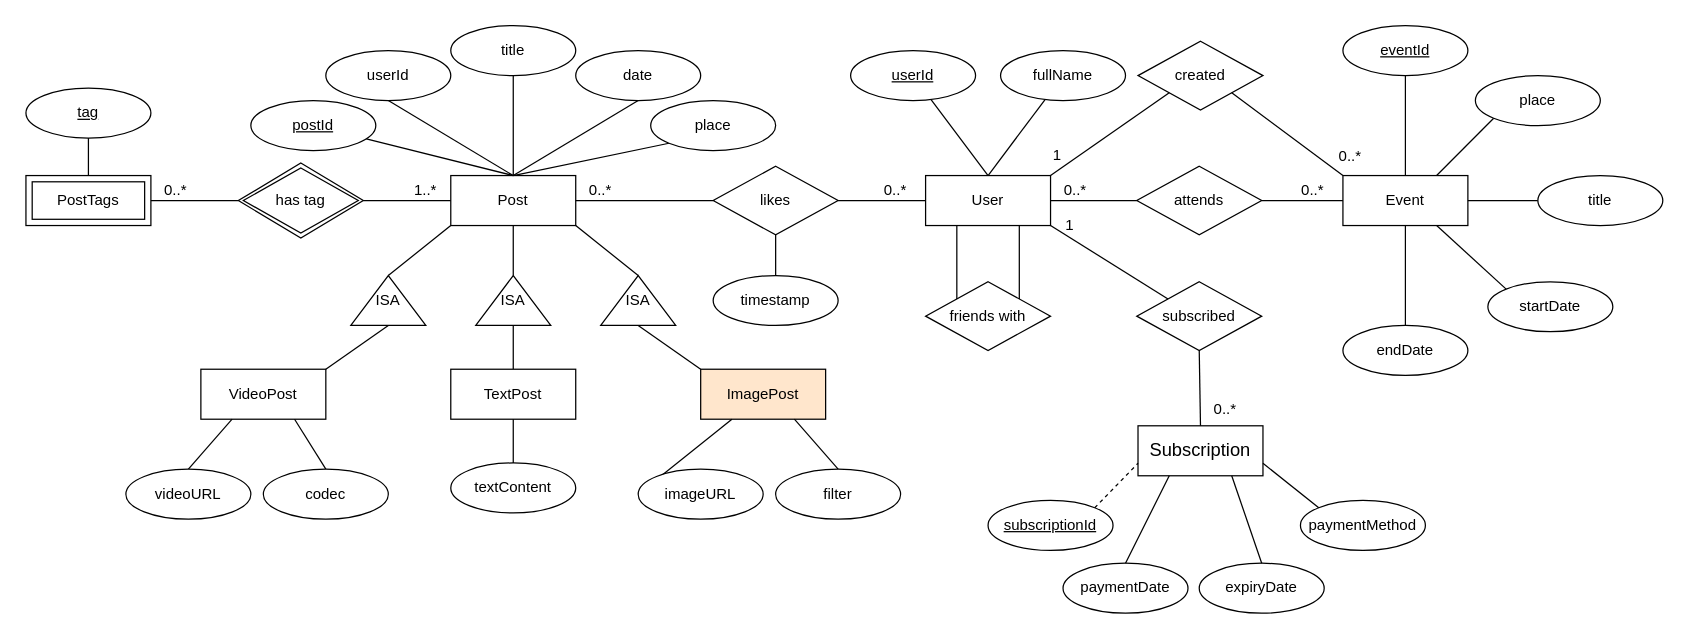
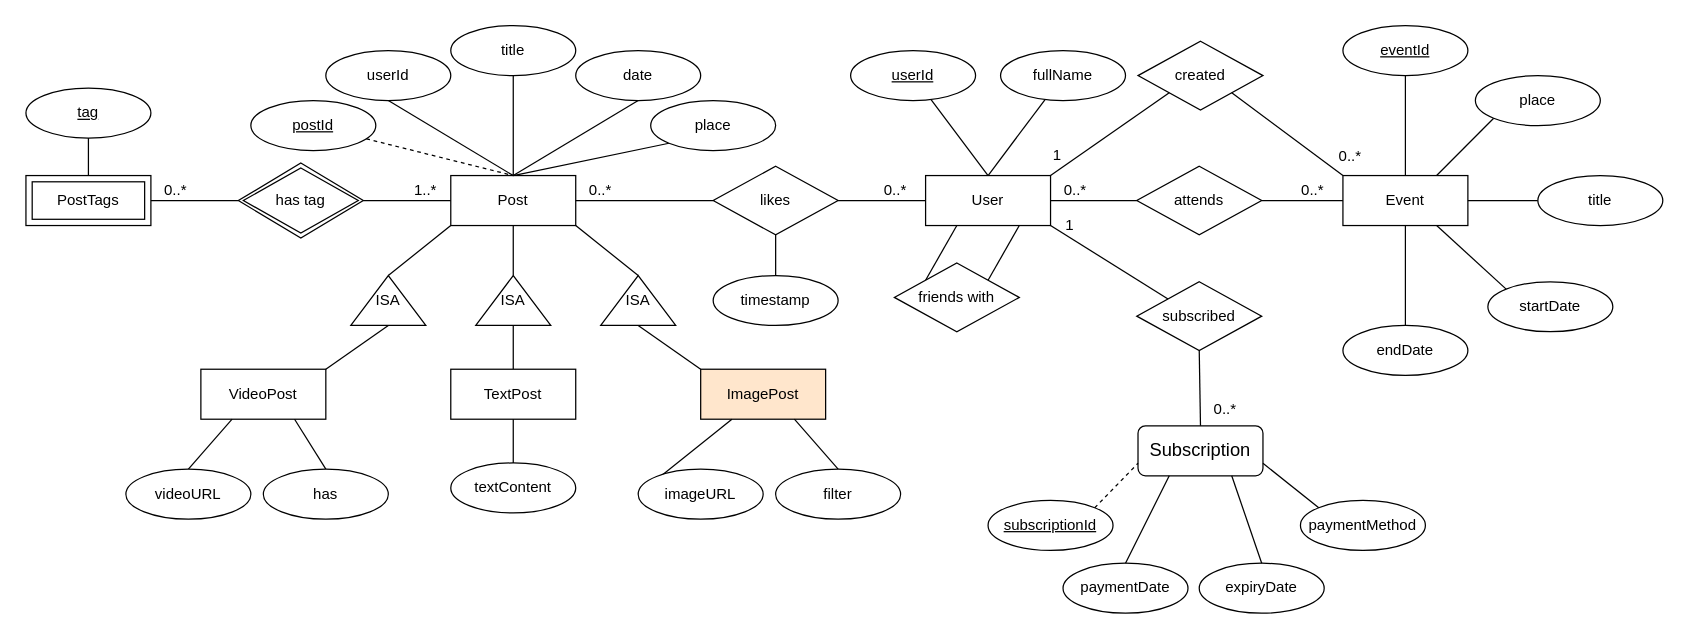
(437, 157) -> (437, 157)
(988, 316) -> (957, 298)
(1201, 451) -> (1201, 451)
(326, 494) -> (326, 494)
